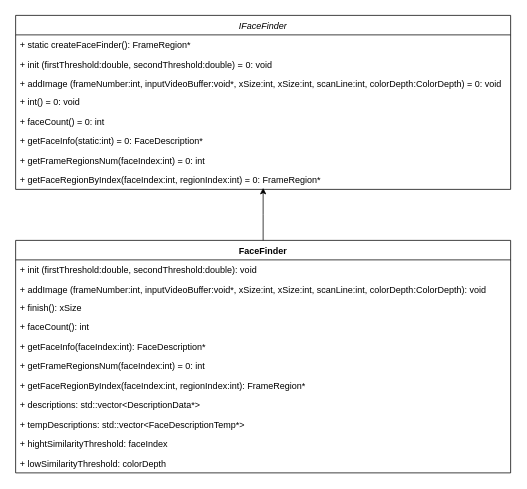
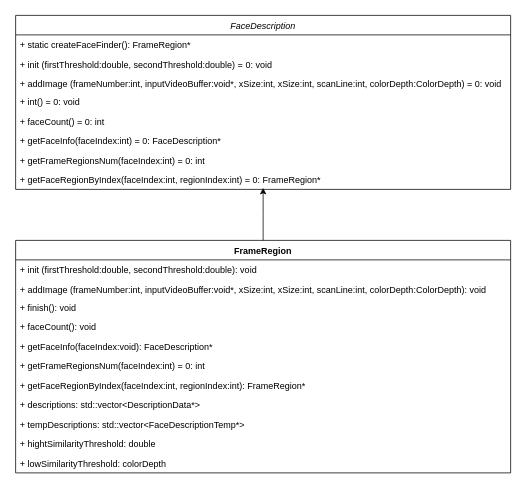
(263, 26) -> (263, 26)
(126, 141) -> (135, 141)
(263, 251) -> (263, 251)
(55, 308) -> (53, 308)
(60, 327) -> (63, 327)
(127, 347) -> (130, 347)
(102, 444) -> (93, 444)
